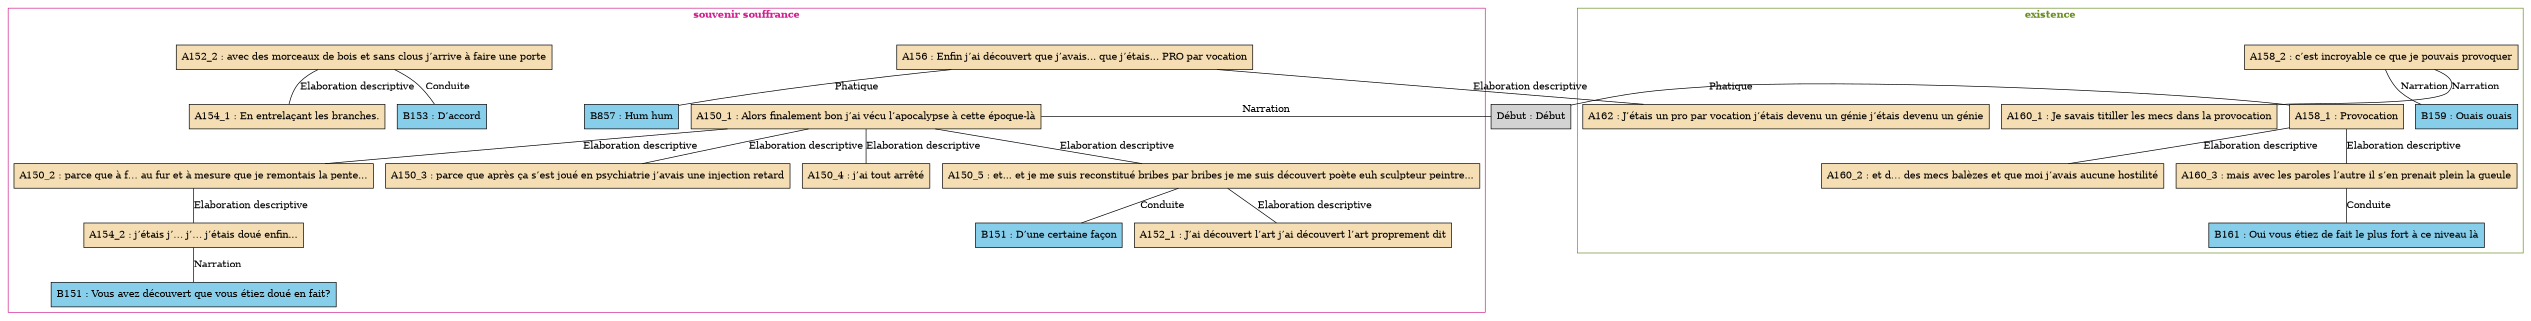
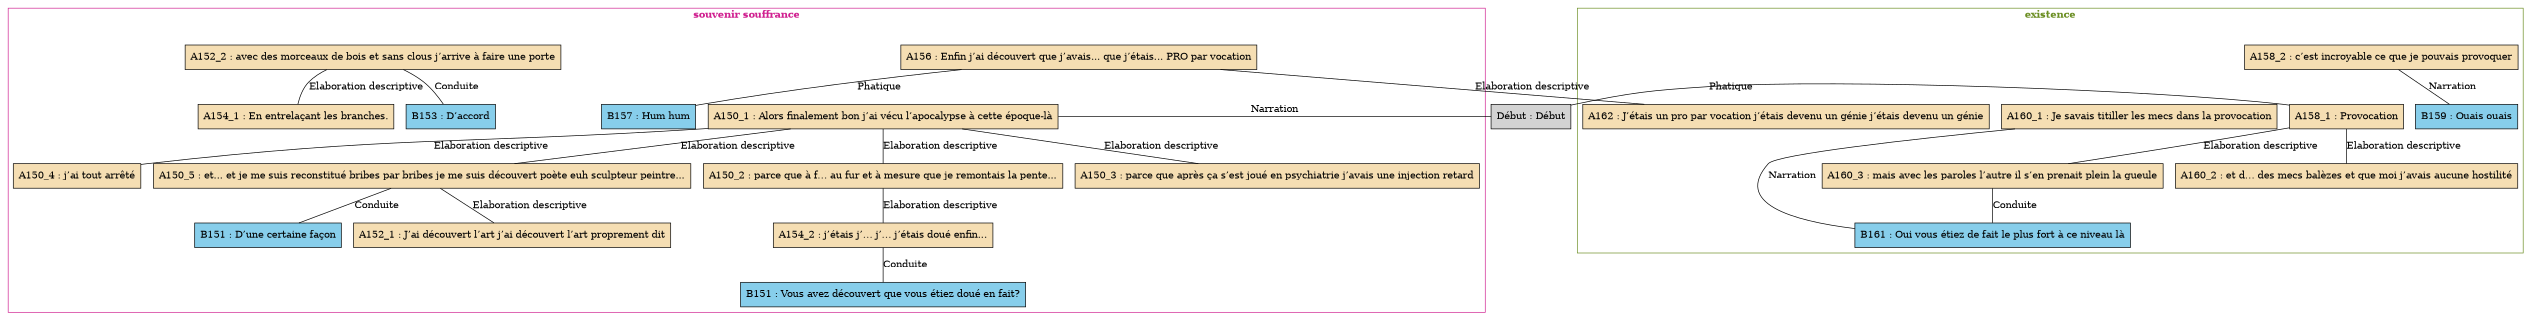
(2380, 102) -> (1823, 151)
(631, 117) -> (649, 117)
(218, 265) -> (905, 265)
